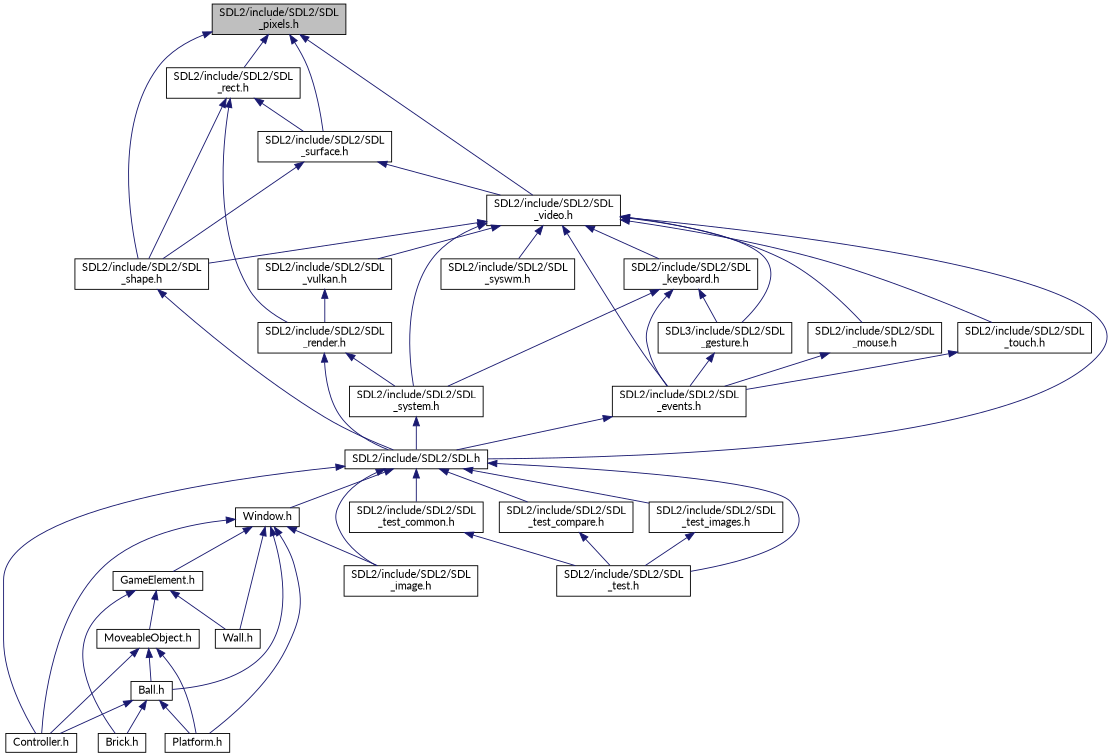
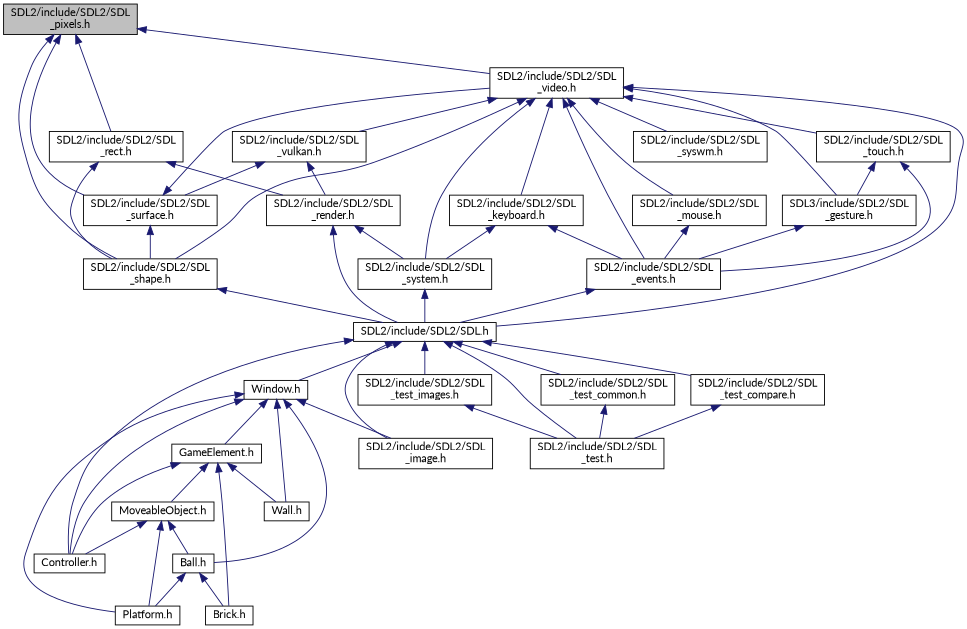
(283, 117) -> (215, 183)
(710, 310) -> (864, 182)
(92, 719) -> (110, 497)
